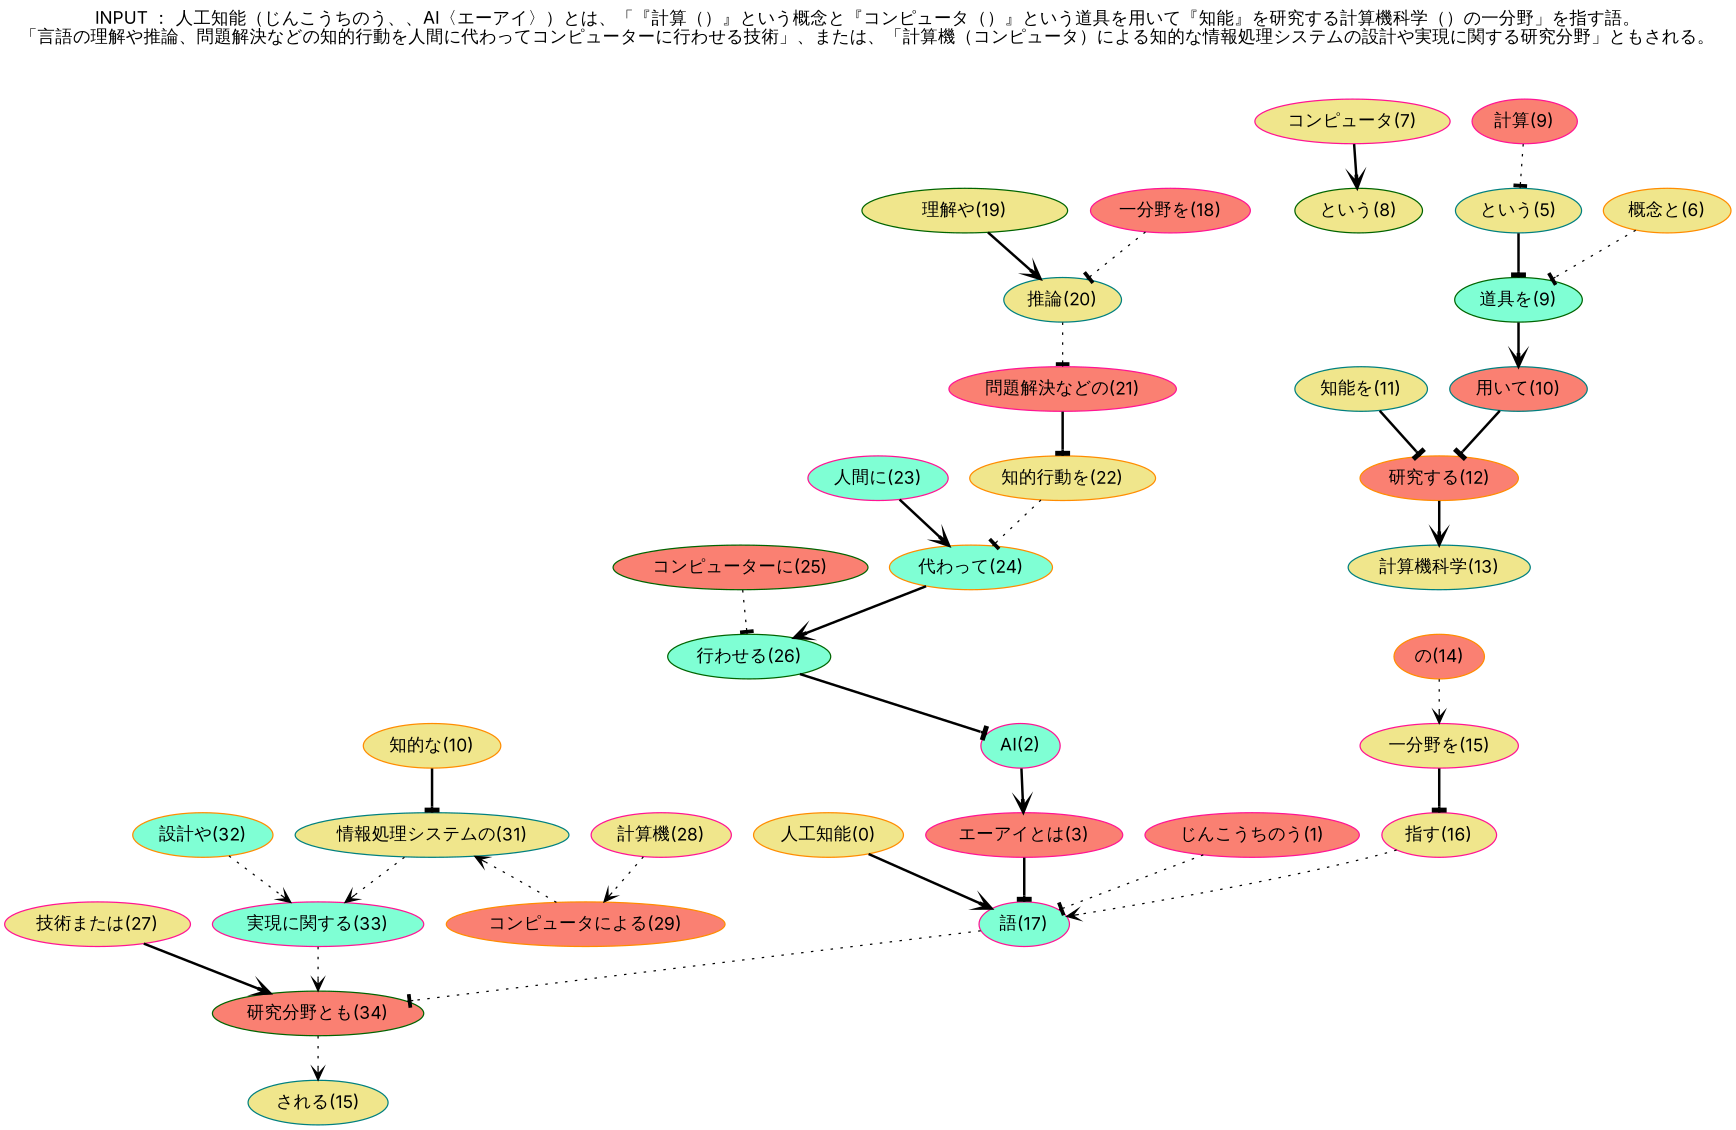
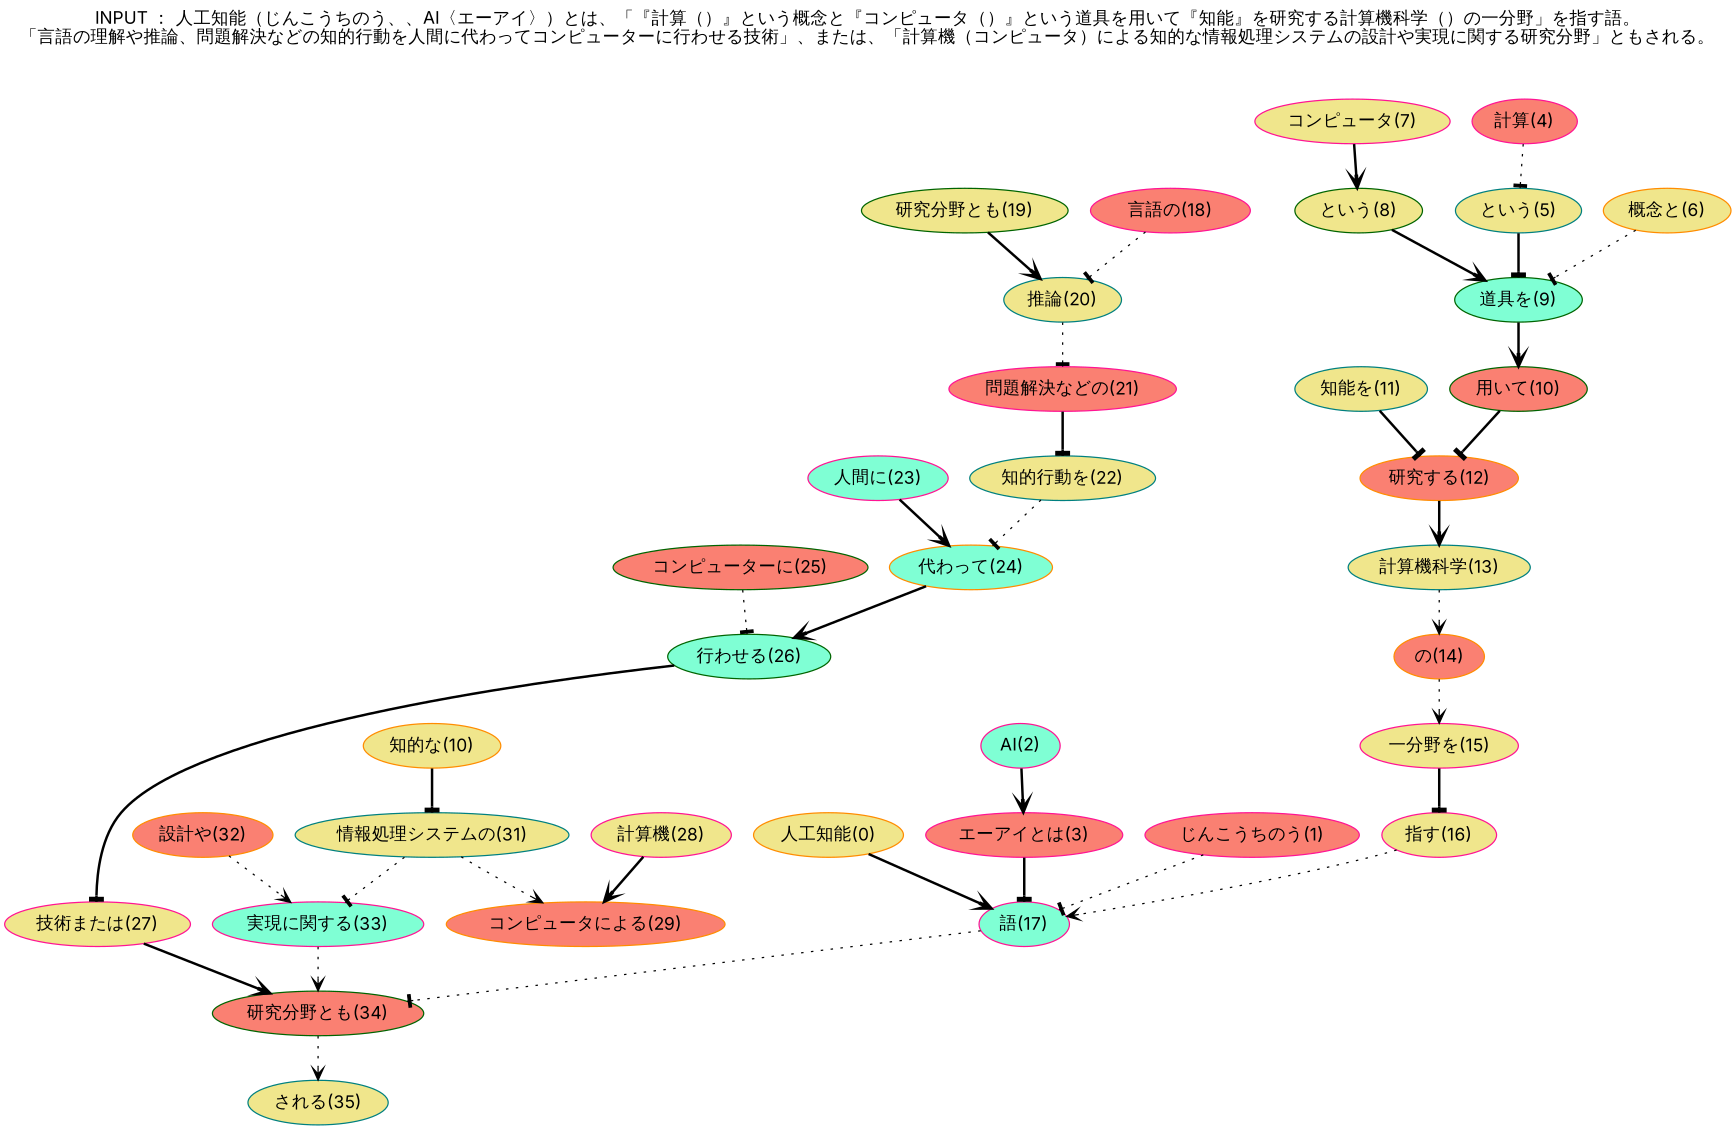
(1525, 121) -> (1525, 121)
(965, 211) -> (965, 211)
(1170, 211) -> (1170, 211)
none -> (1433, 252)
(1519, 389) -> (1519, 389)
(1063, 478) -> (1063, 478)
none -> (1439, 606)
(890, 703) -> (345, 720)
(203, 835) -> (203, 835)
(628, 875) -> (628, 875)
(377, 878) -> (377, 878)
(521, 882) -> (496, 877)
(318, 1103) -> (318, 1103)
